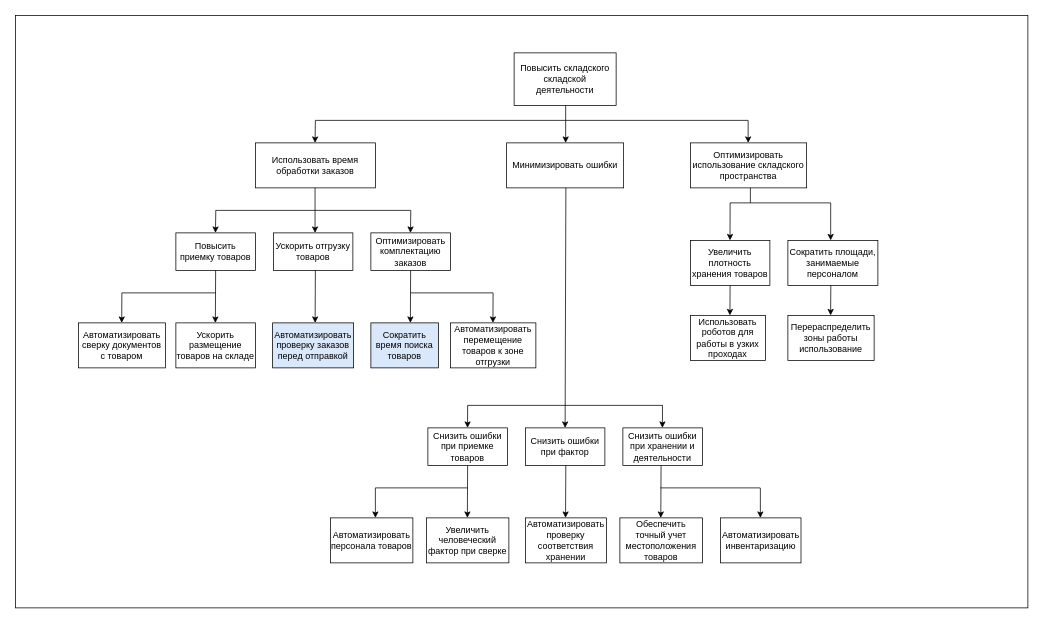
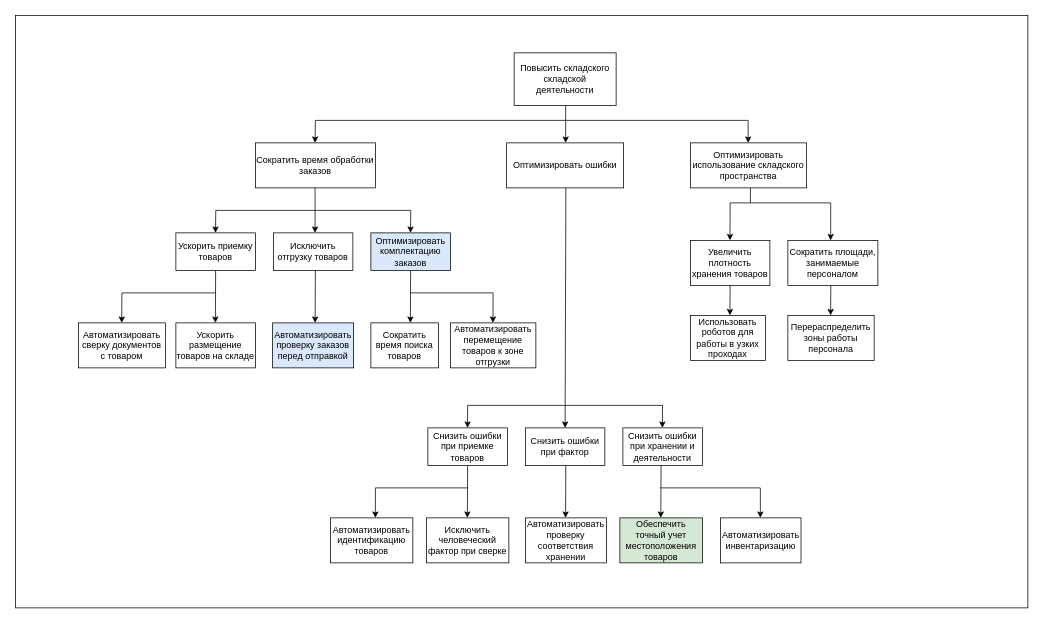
(315, 165) -> (315, 165)
(565, 165) -> (565, 165)
(216, 252) -> (216, 252)
(313, 252) -> (313, 252)
(411, 252) -> (411, 252)
(831, 338) -> (831, 338)
(405, 345) -> (405, 345)
(372, 540) -> (372, 540)
(468, 540) -> (468, 540)
(661, 540) -> (661, 540)
